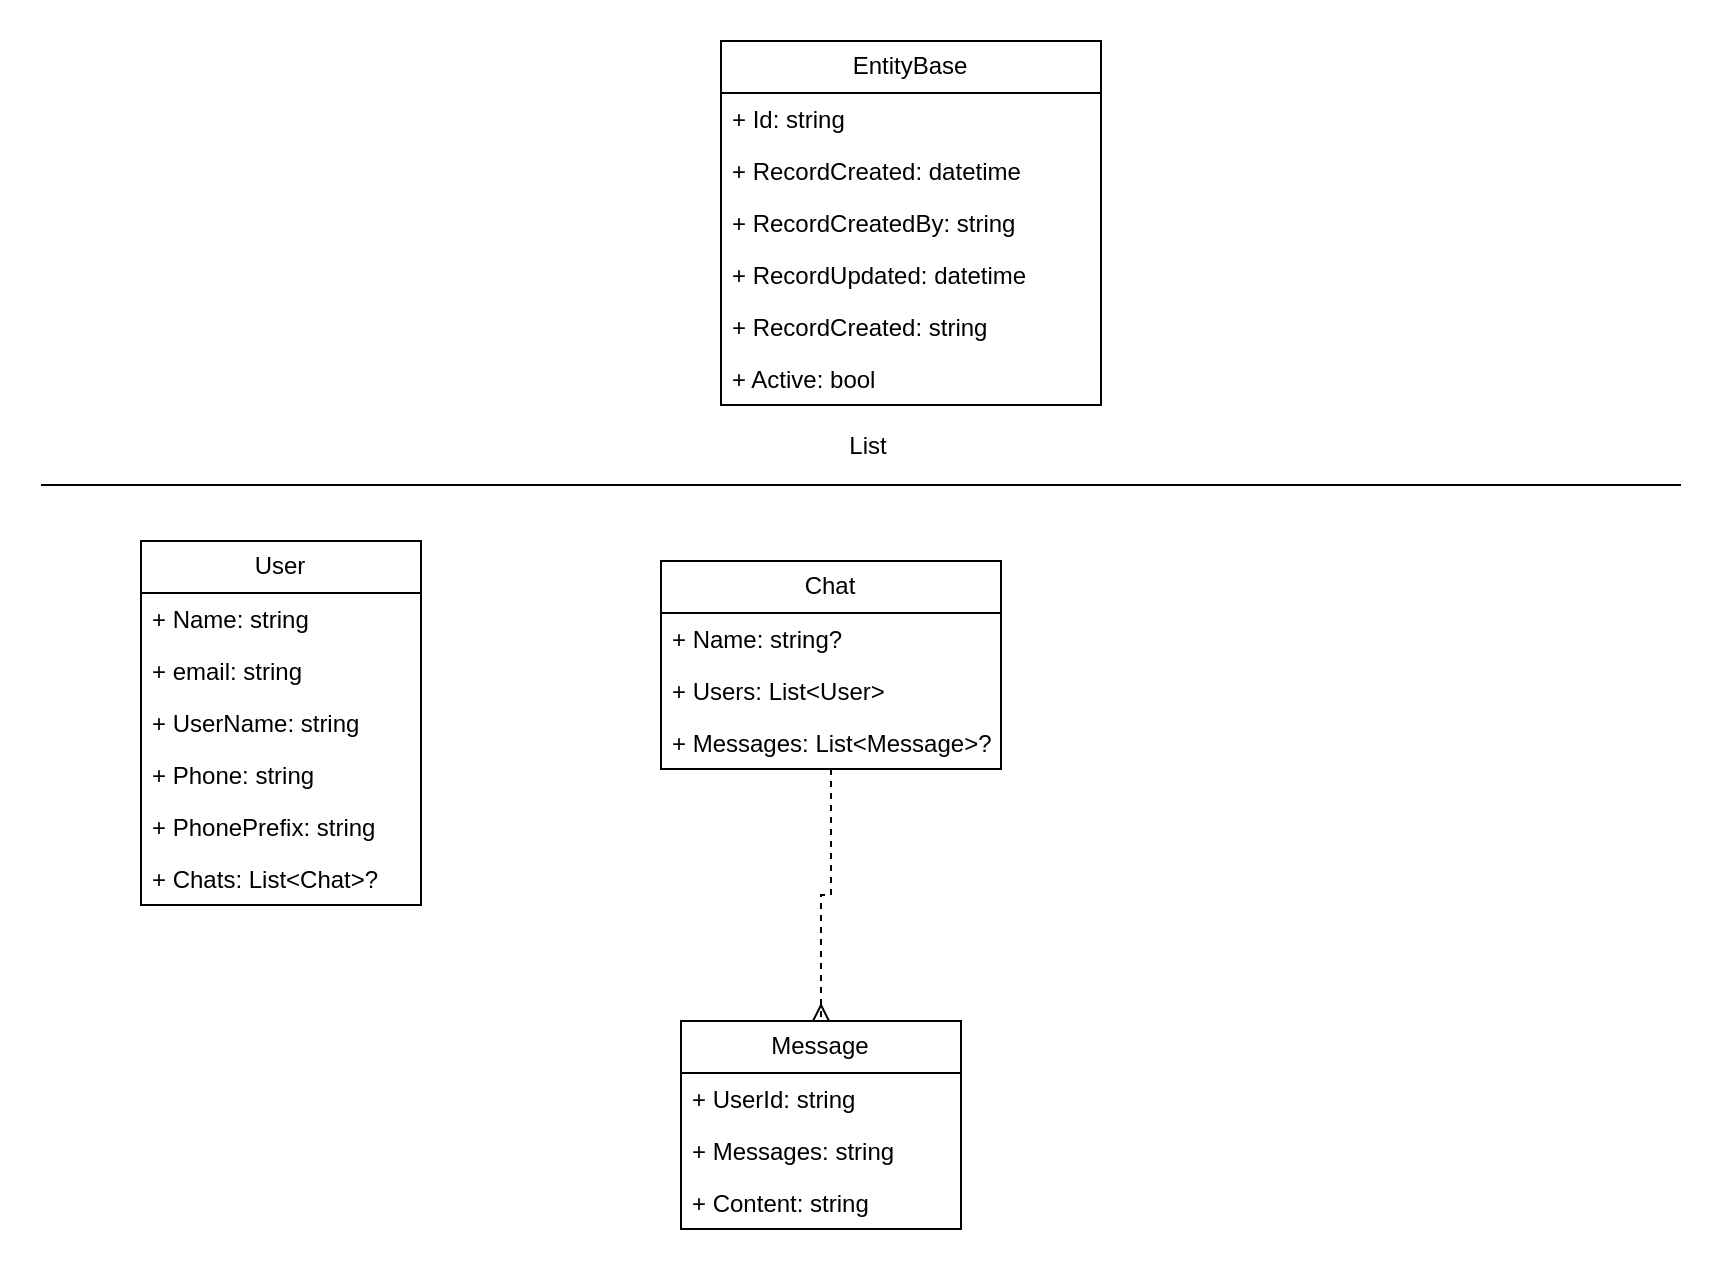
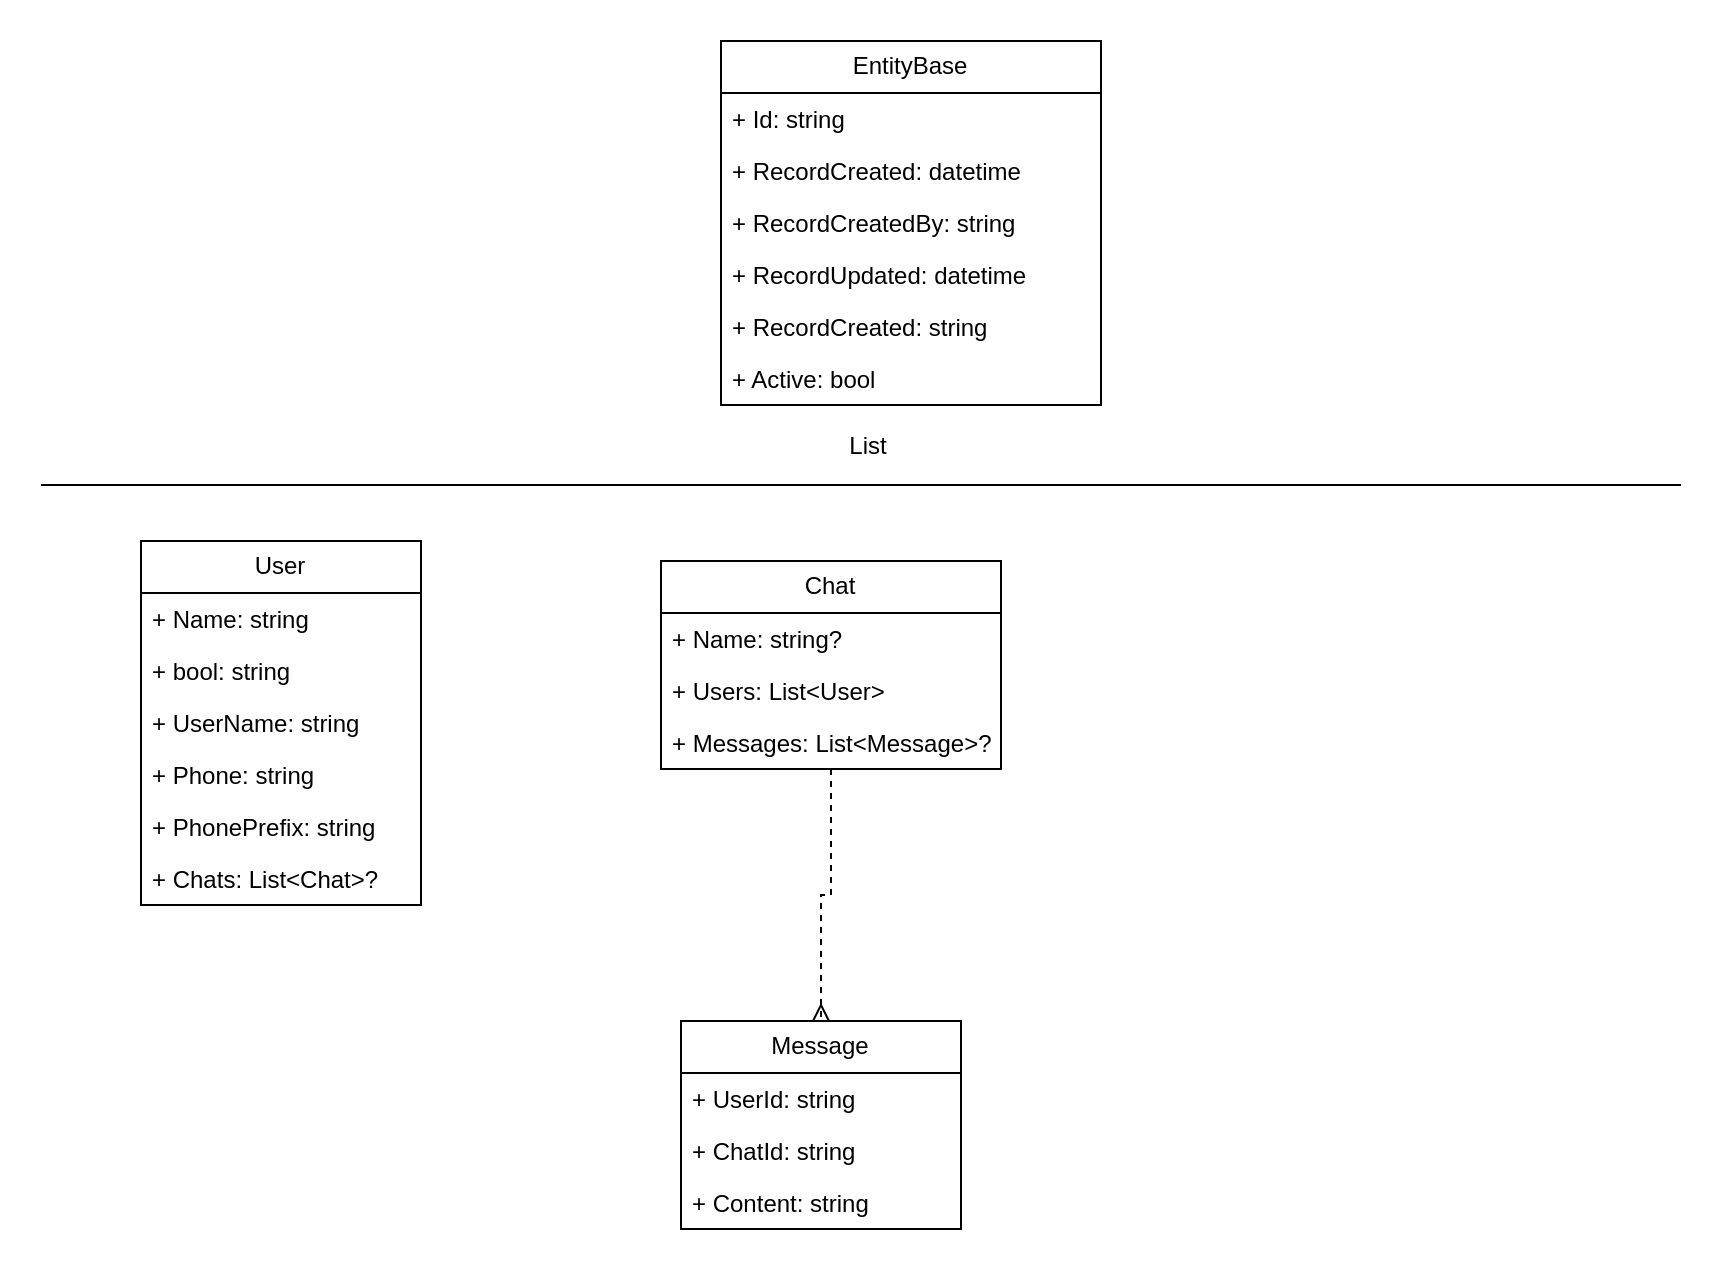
(235, 673) -> (231, 673)
(801, 1153) -> (788, 1153)
